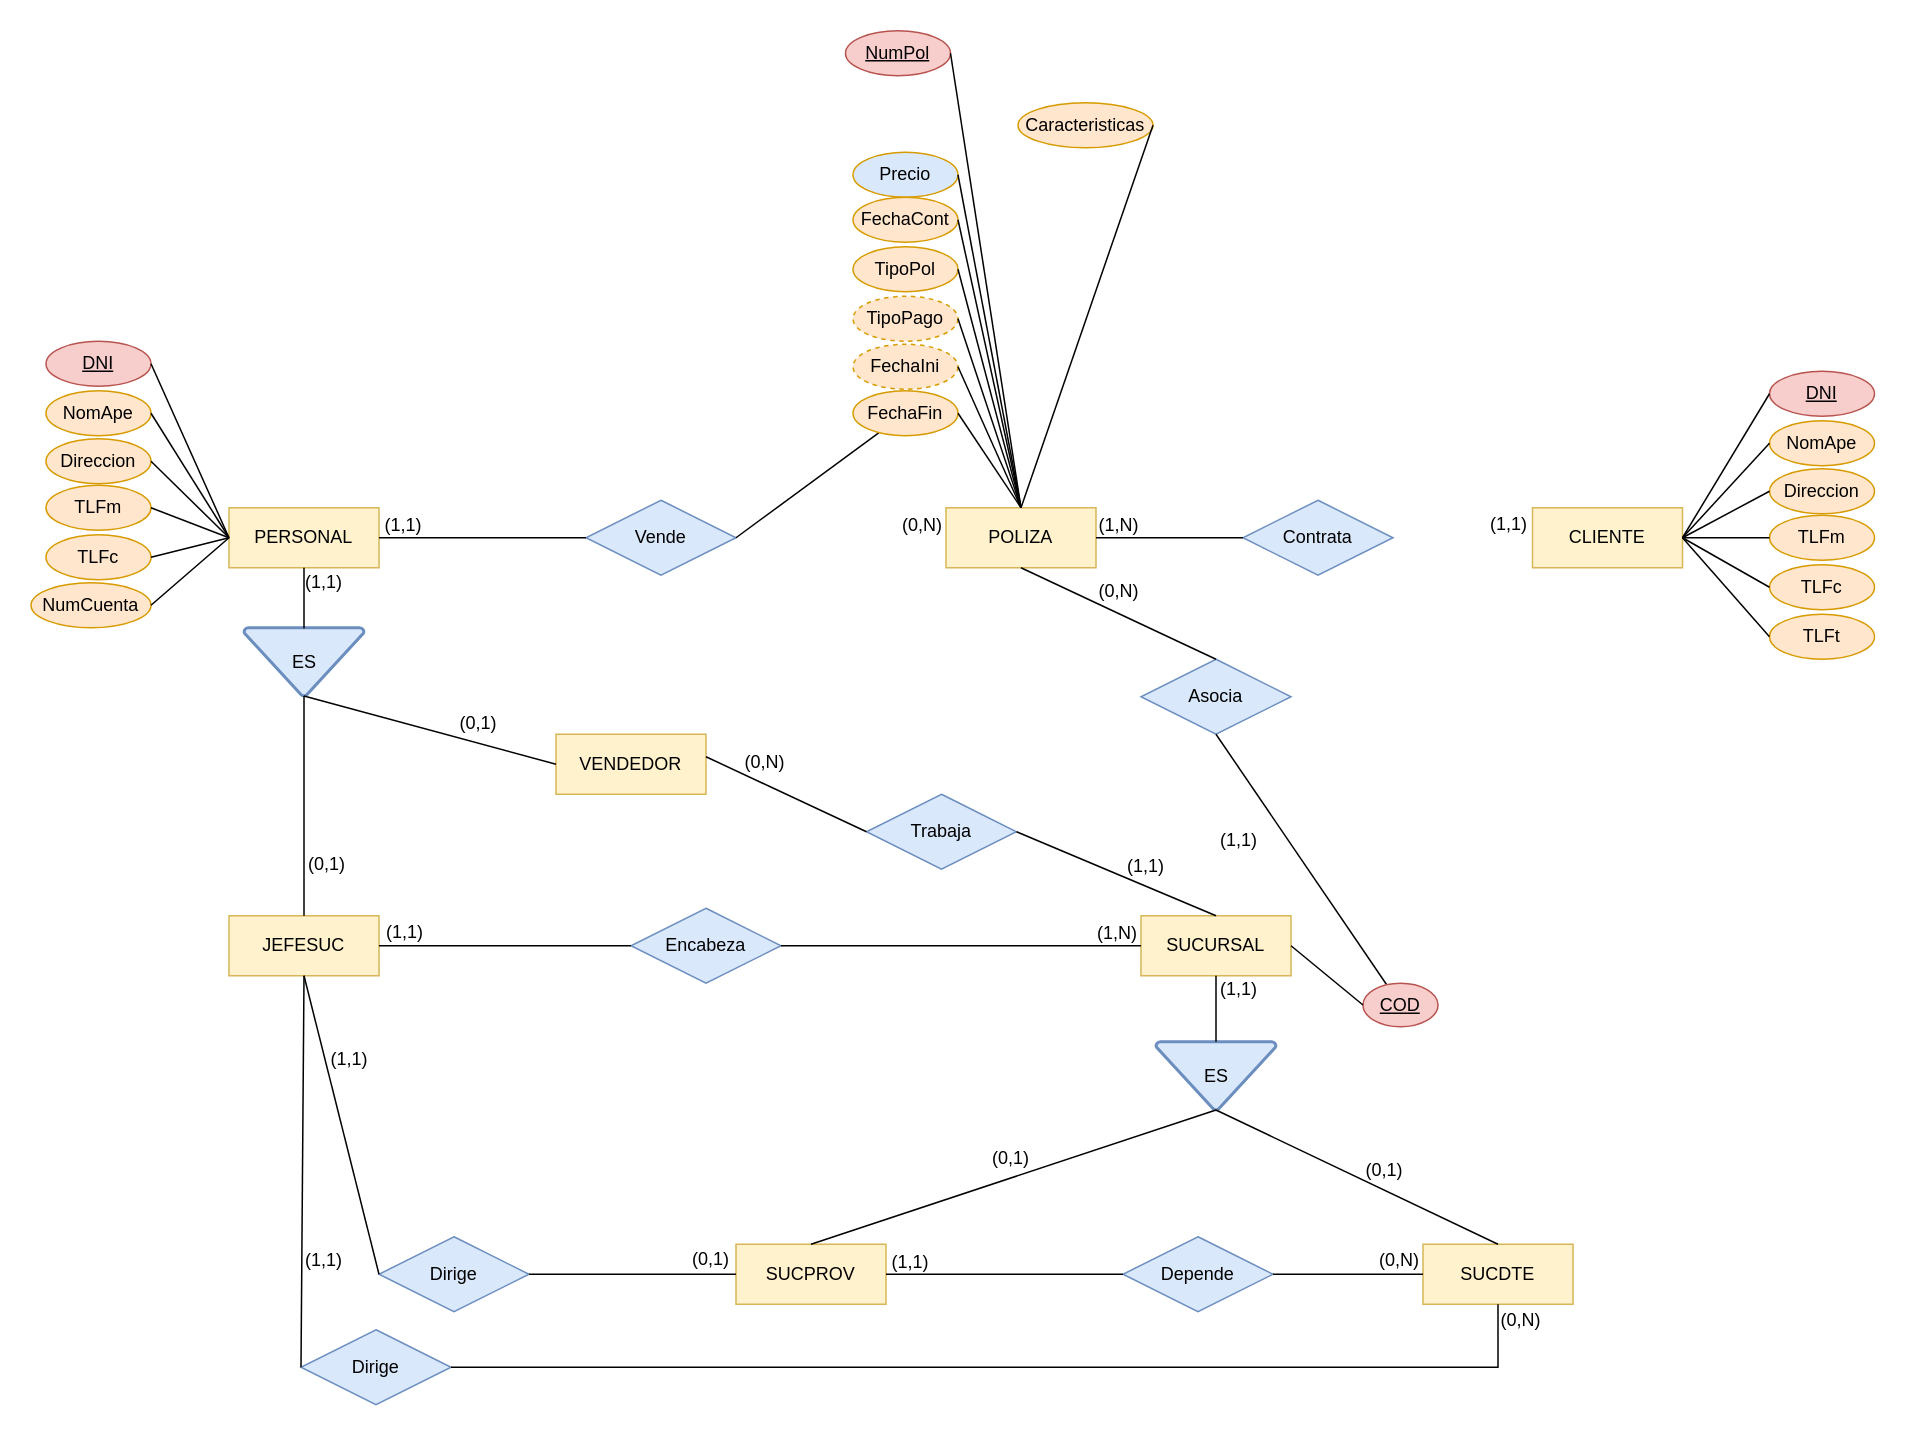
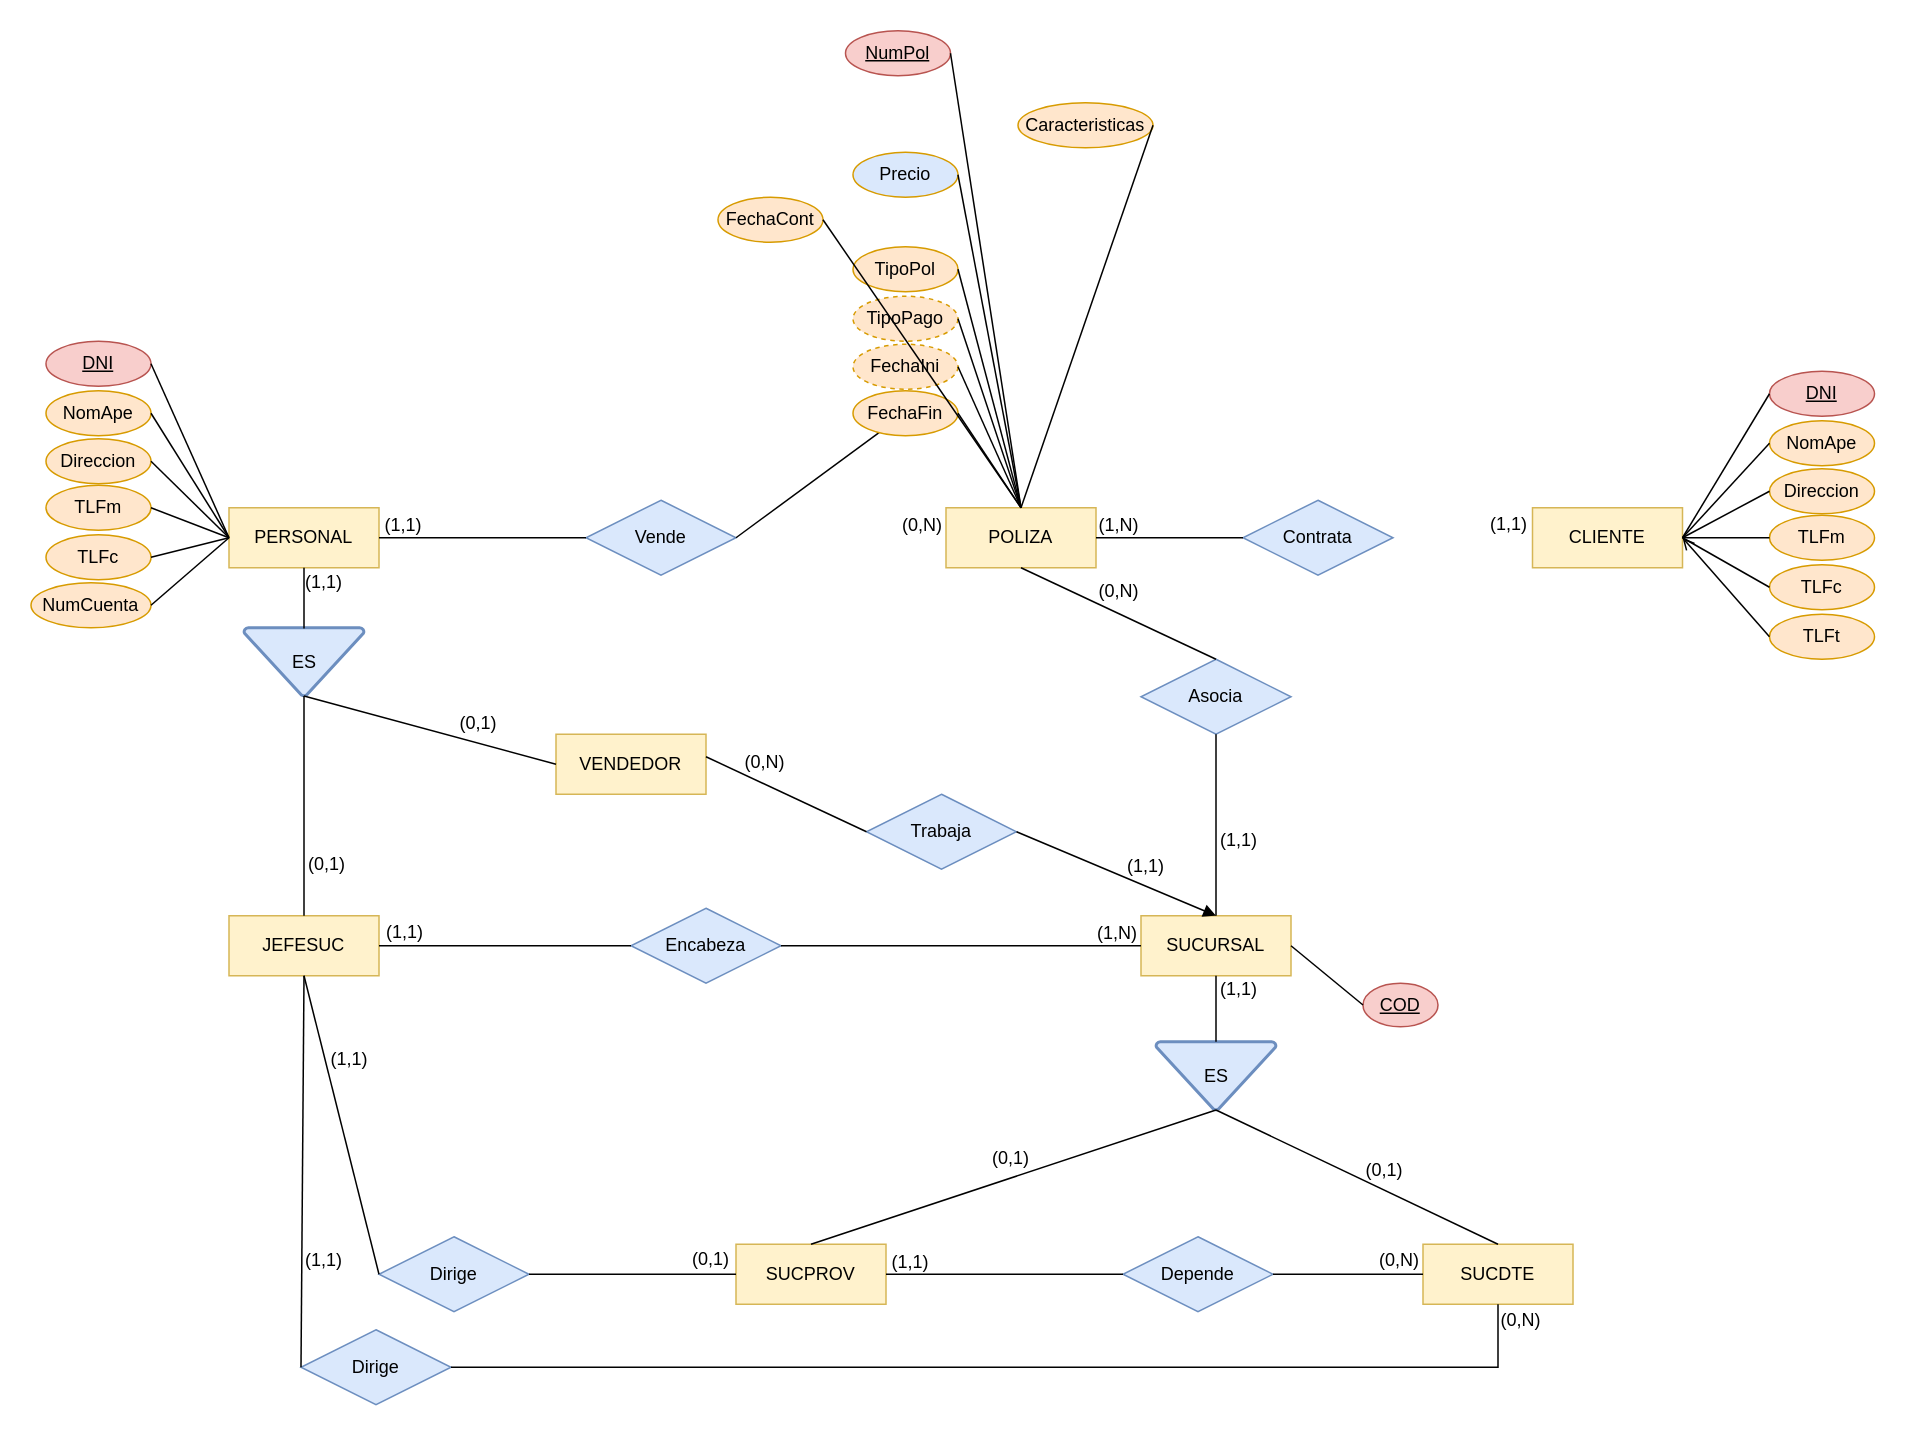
(905, 220) -> (770, 220)
(1687, 543) -> (1687, 543)
(1301, 859) -> (1216, 824)
(1208, 913) -> (1203, 910)
